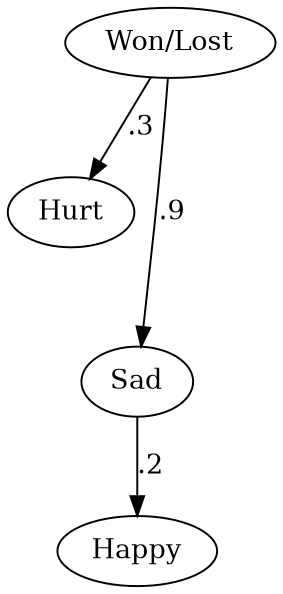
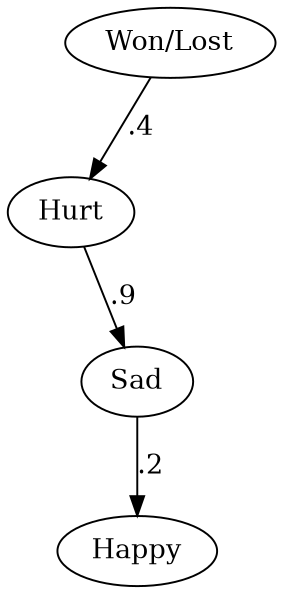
(141, 128) -> (141, 128)
(157, 203) -> (101, 288)
